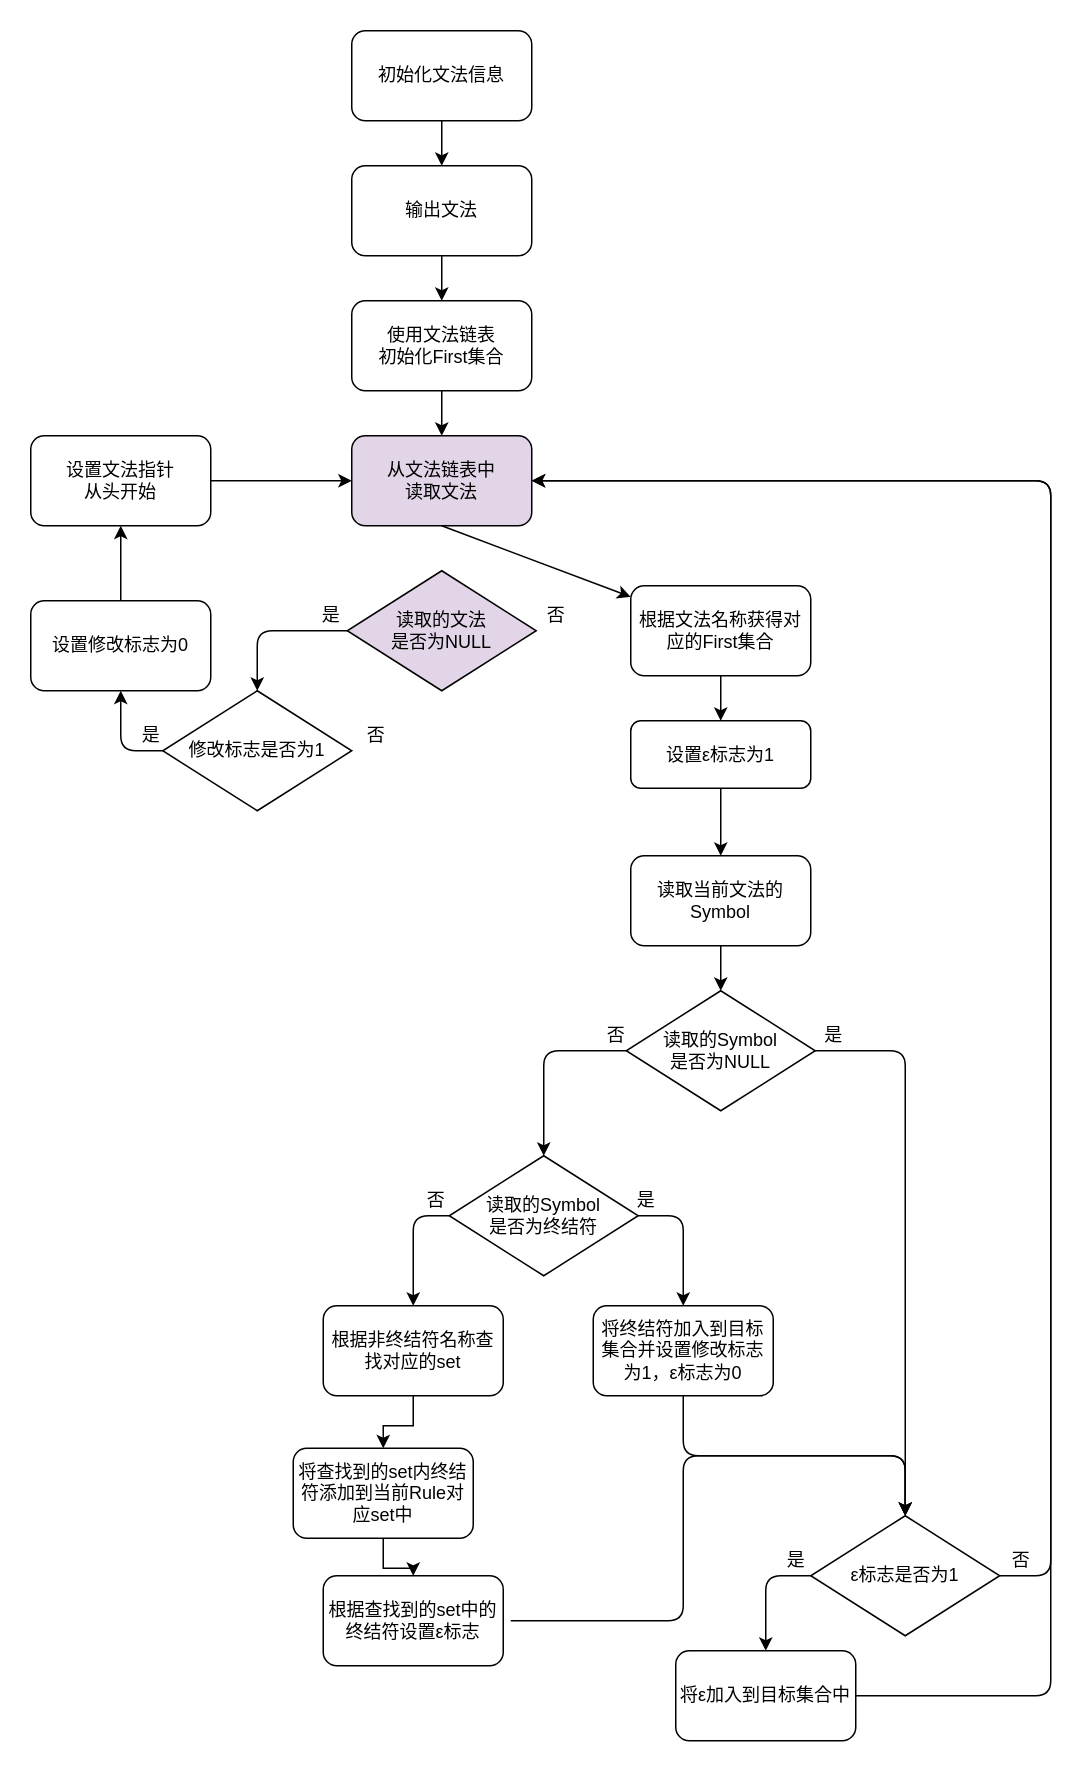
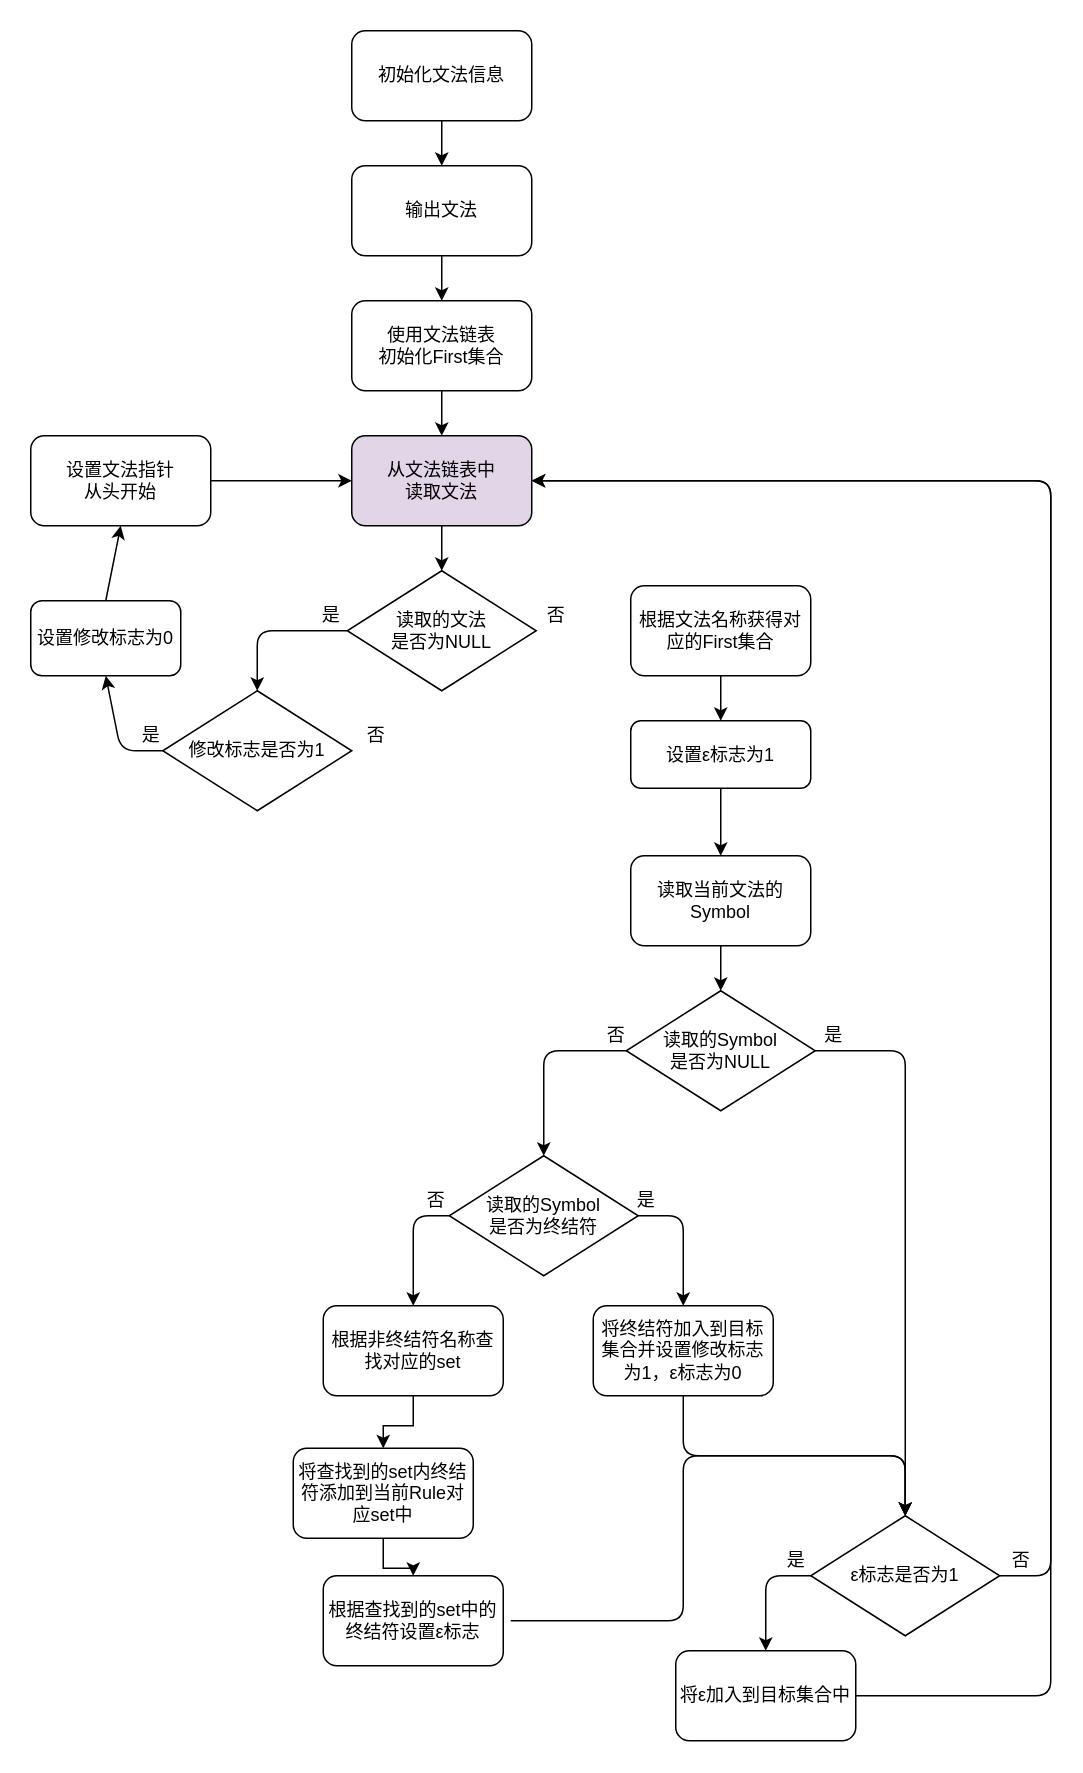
(532, 560) -> (442, 543)
(442, 631) -> (442, 631)
(121, 646) -> (106, 638)
